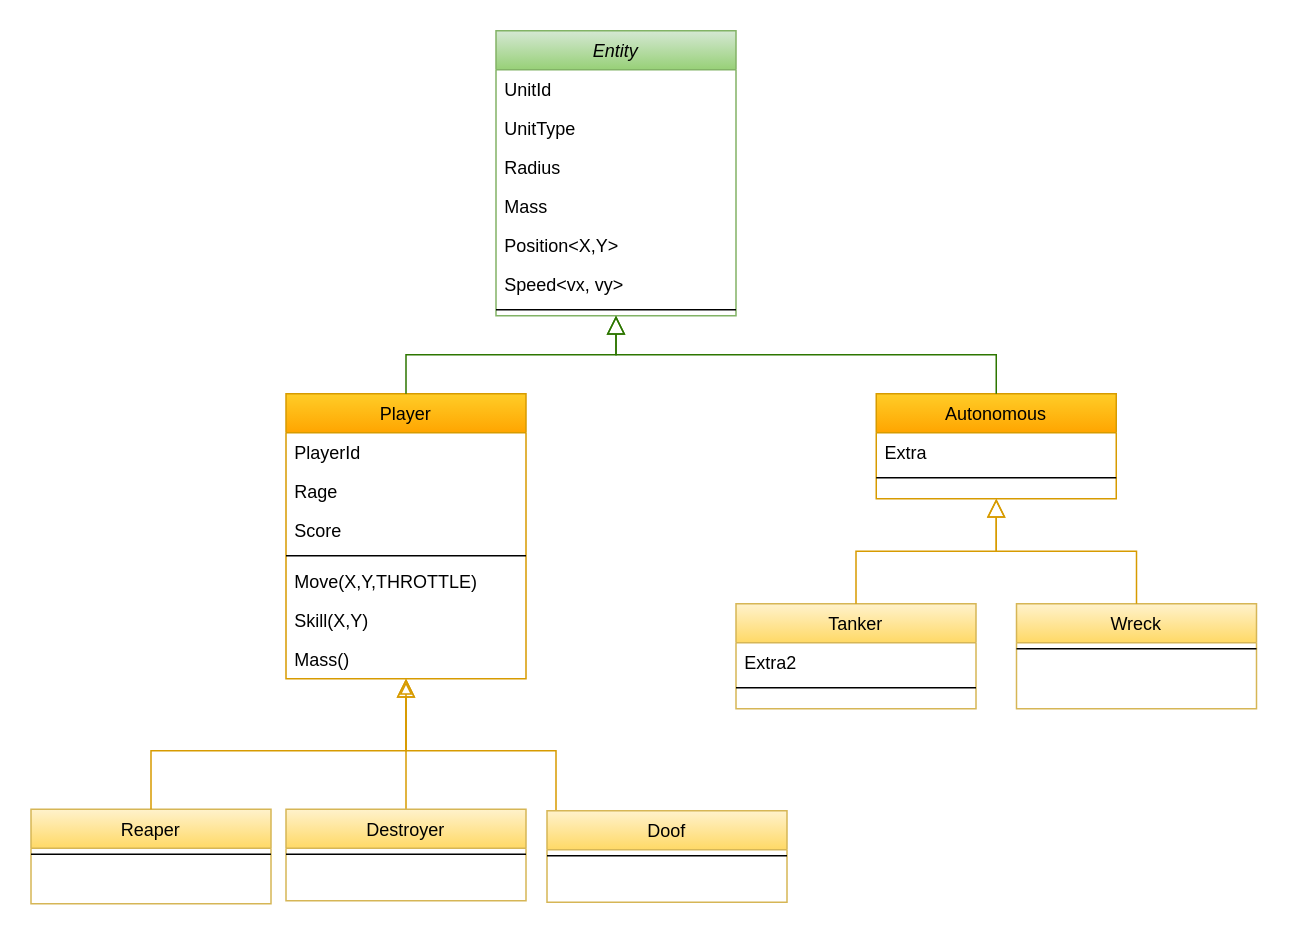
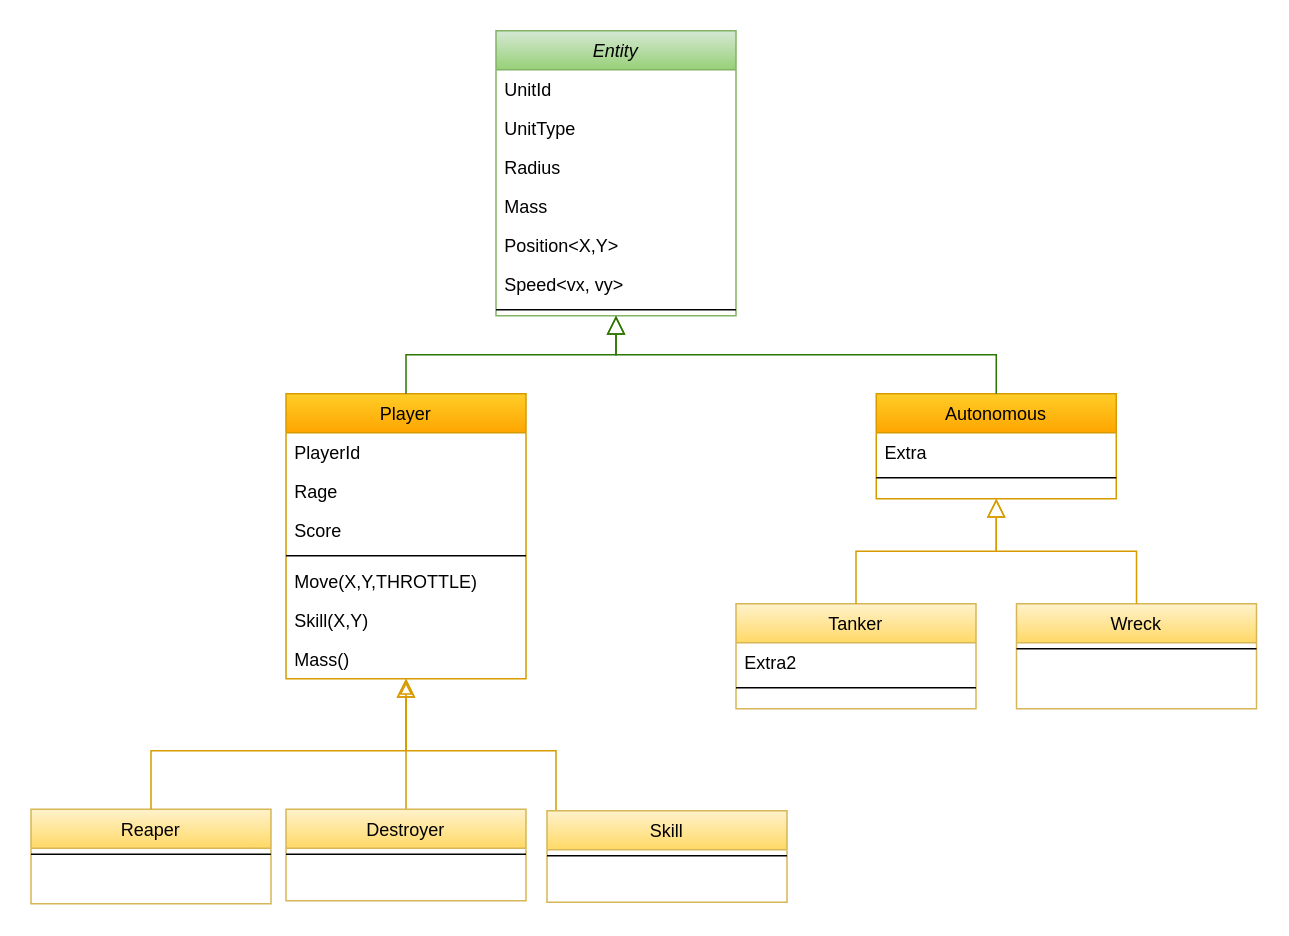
(666, 831) -> (666, 831)
